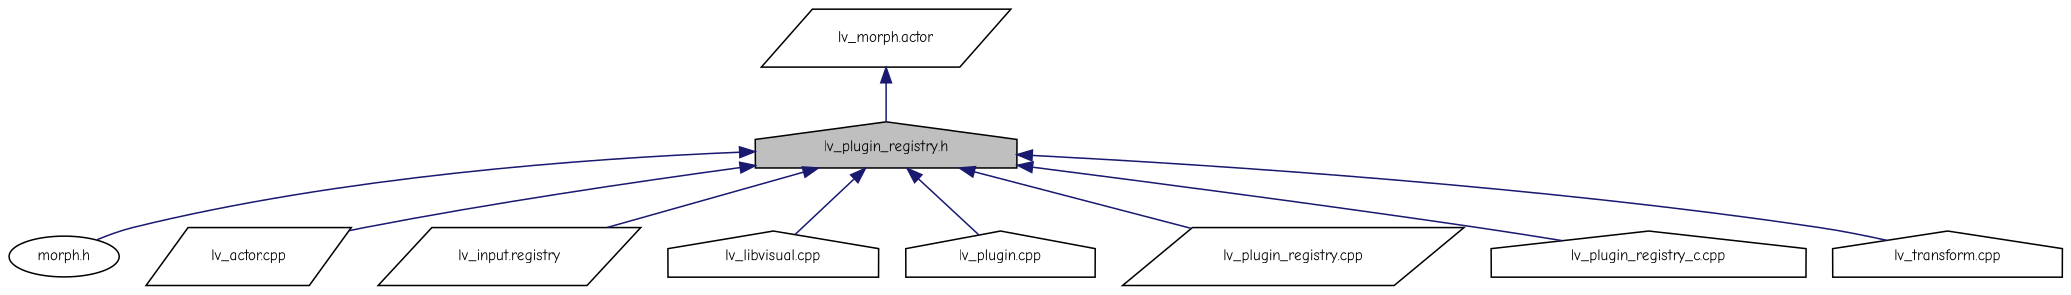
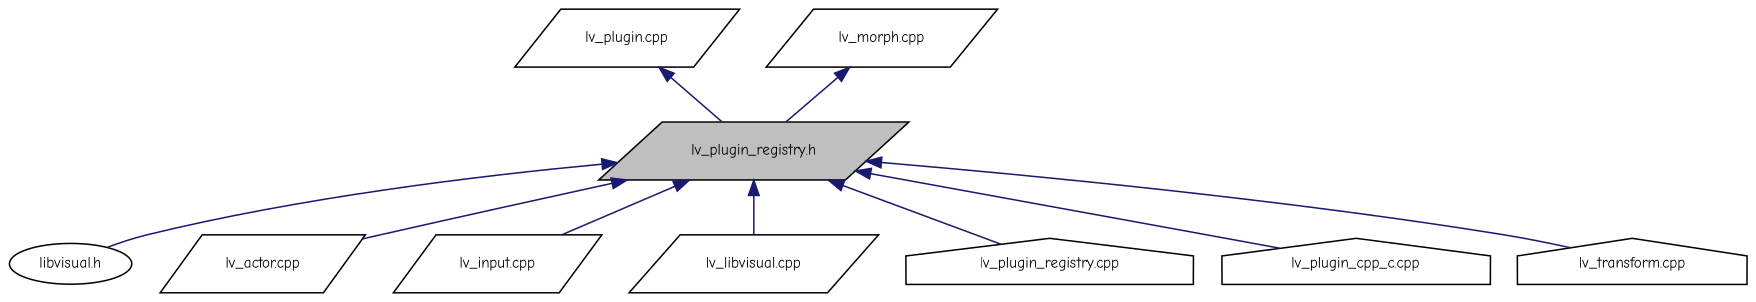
(886, 38) -> (882, 38)
(886, 147) -> (754, 151)
(949, 207) -> (696, 100)
(64, 257) -> (71, 264)
(509, 257) -> (498, 264)
(773, 257) -> (754, 264)
(1000, 257) -> (627, 38)
(1293, 257) -> (1050, 264)
(1649, 257) -> (1356, 264)
